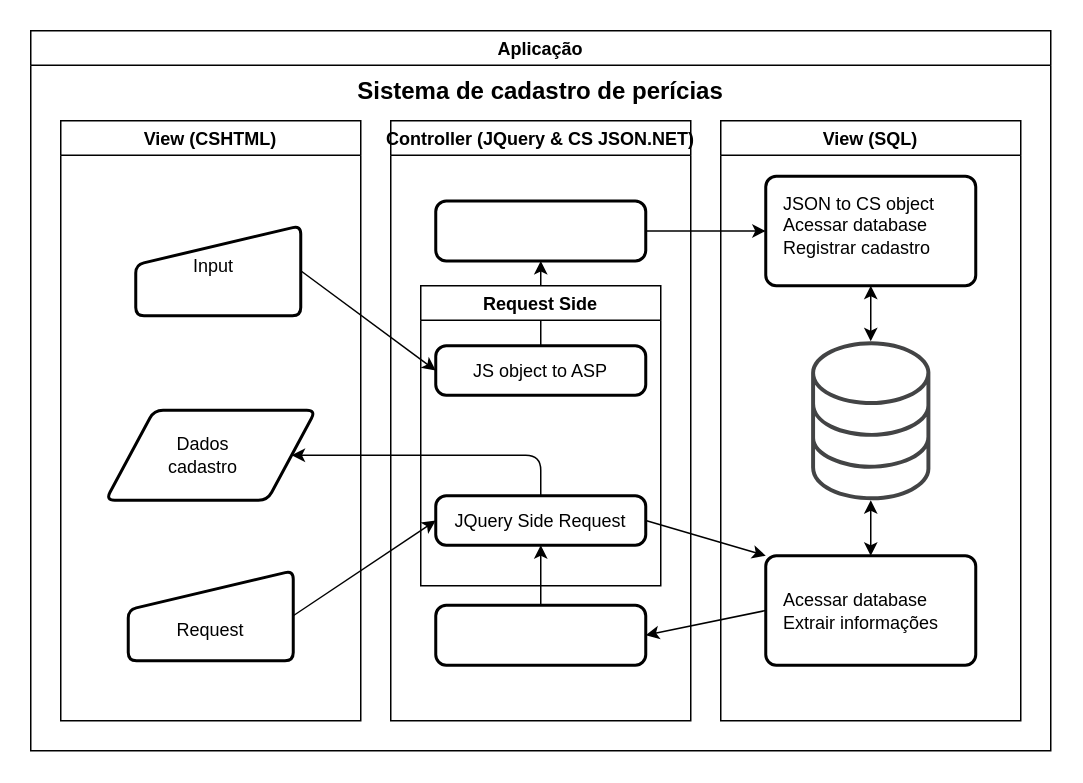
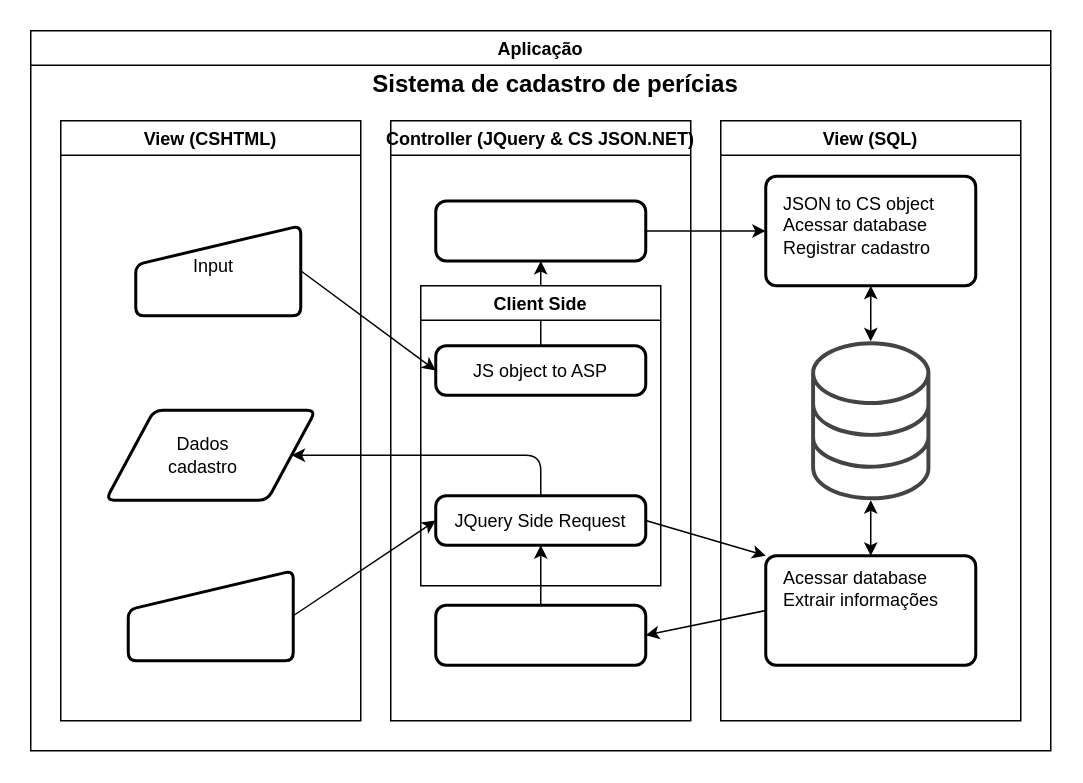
(541, 91) -> (556, 83)
(540, 304) -> (540, 304)
(871, 611) -> (871, 588)
(211, 631) -> none
